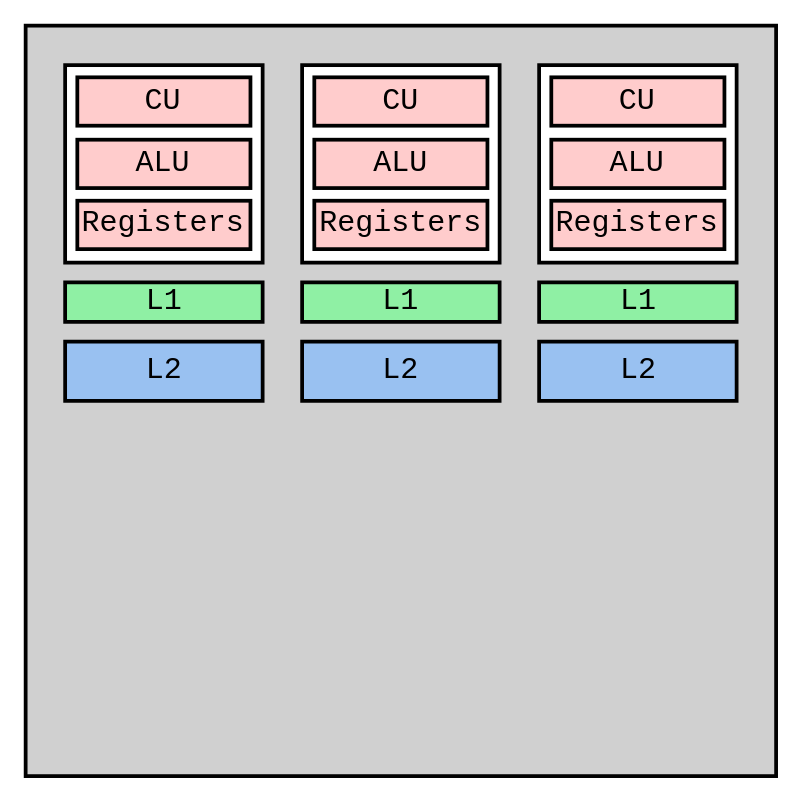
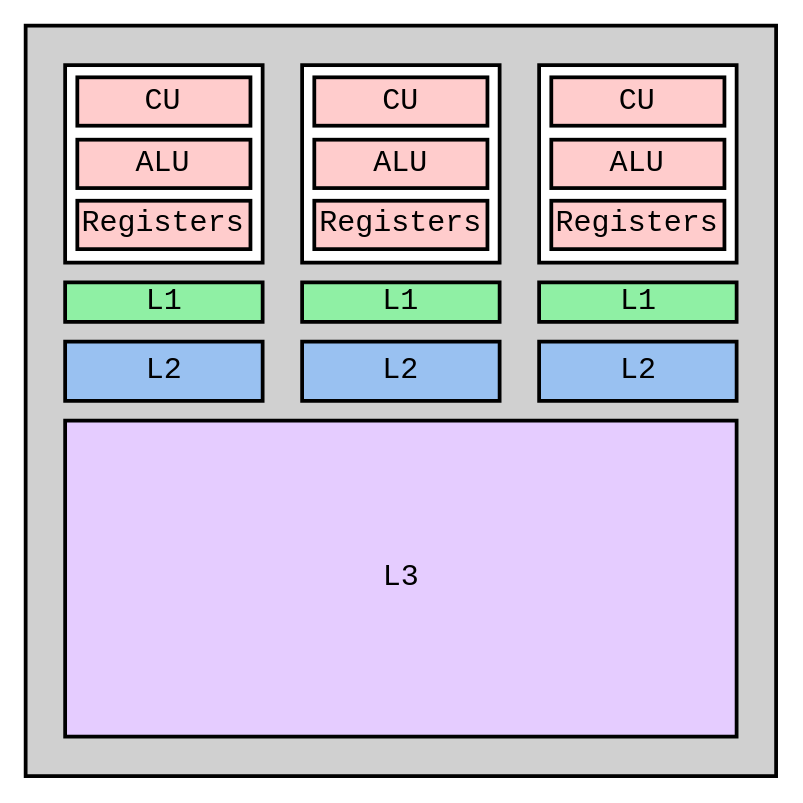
none -> (401, 578)
